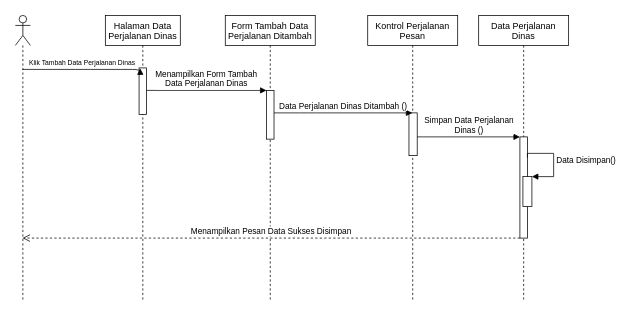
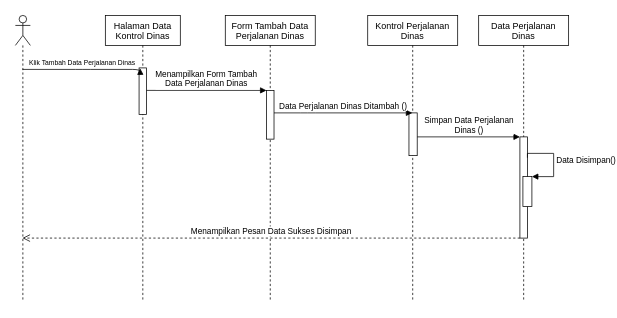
(143, 26) -> (143, 26)
(270, 26) -> (270, 26)
(413, 26) -> (413, 26)
